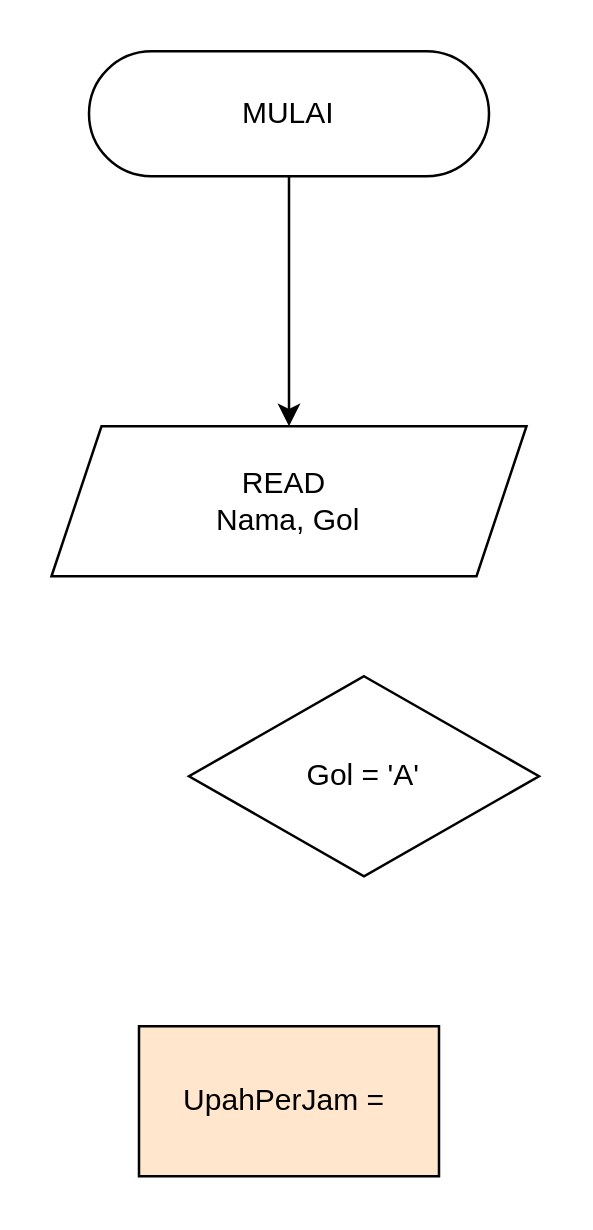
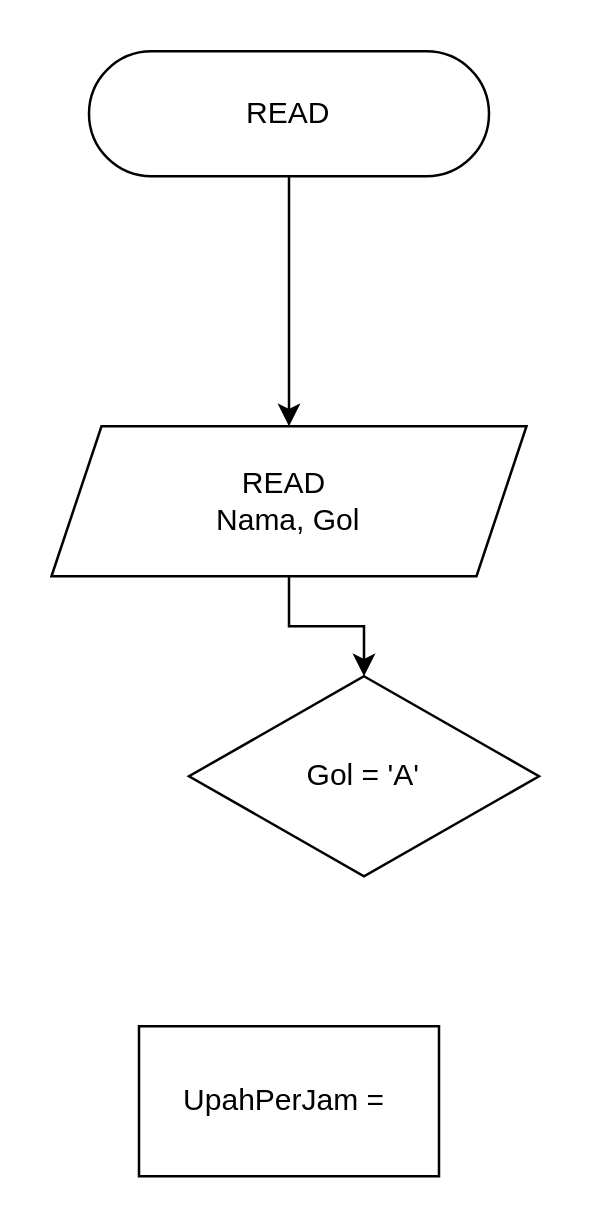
(289, 114) -> (289, 114)
none -> (318, 626)
(289, 1101) -> (289, 1101)
